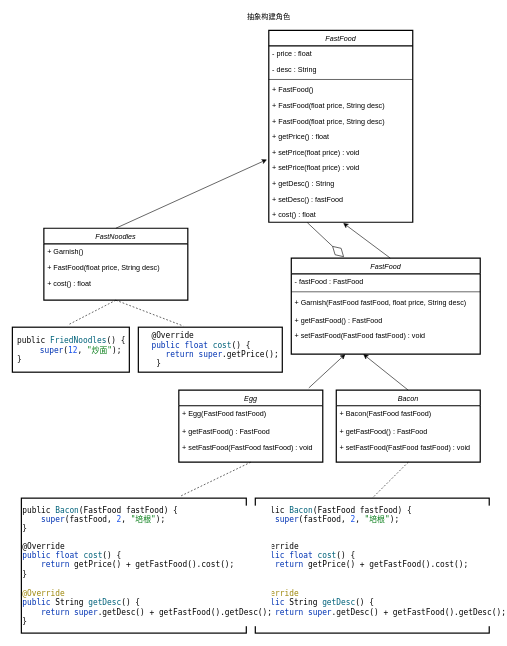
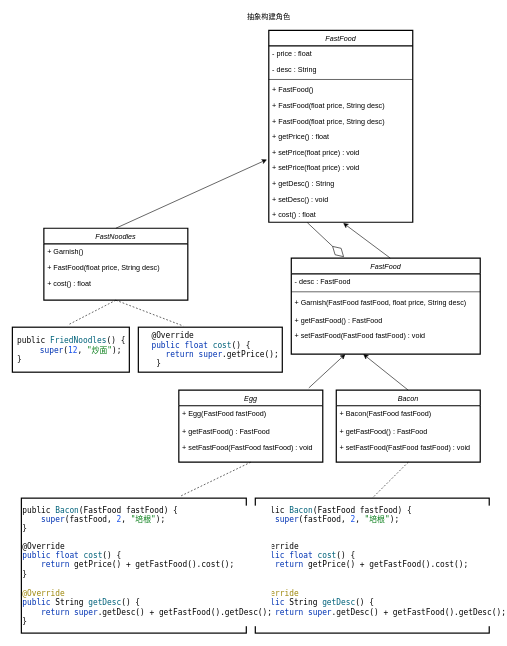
(313, 199) -> (304, 199)
(333, 282) -> (325, 282)
